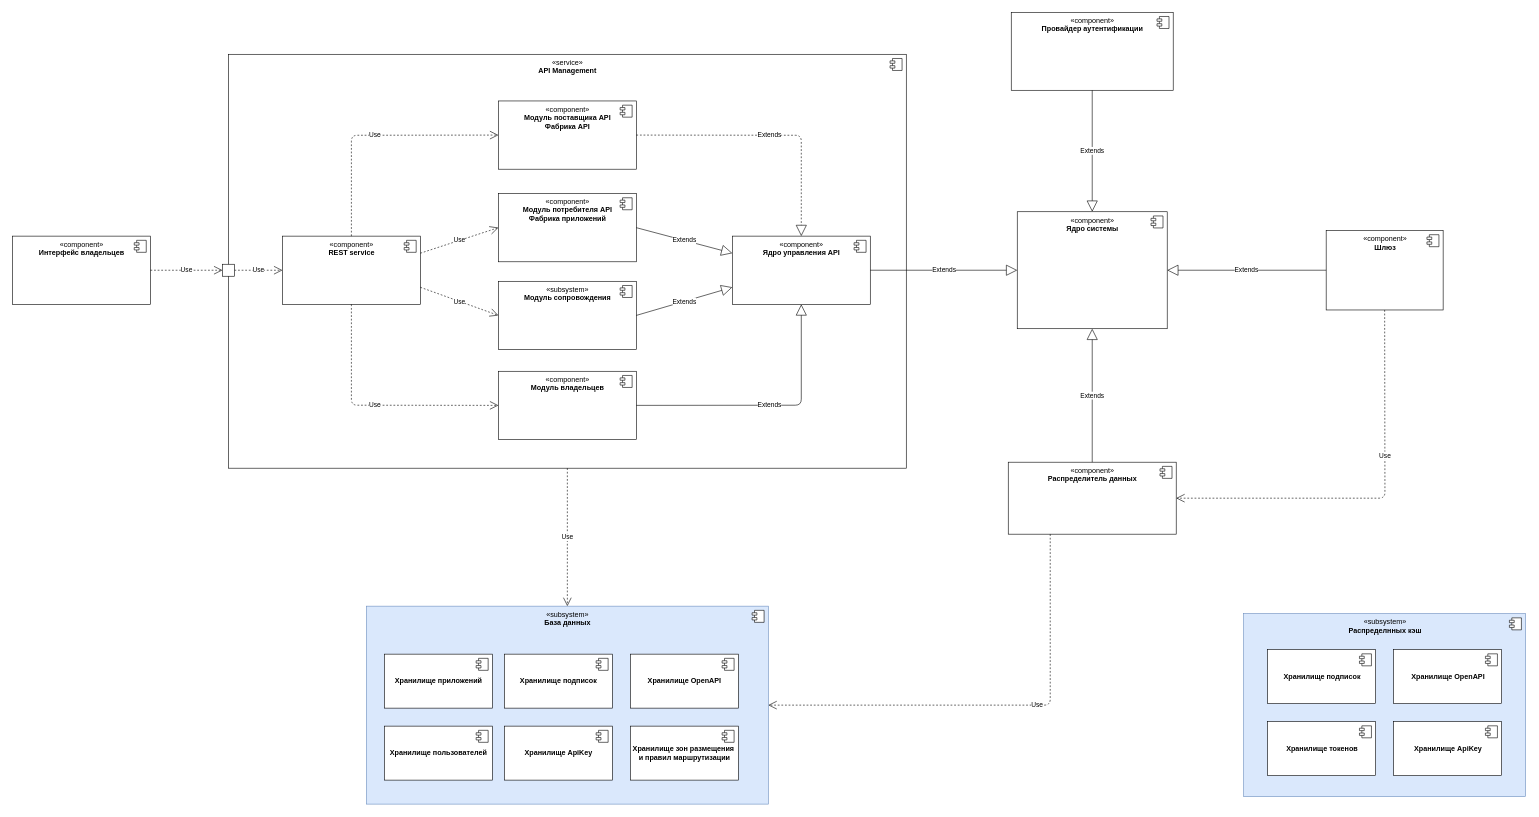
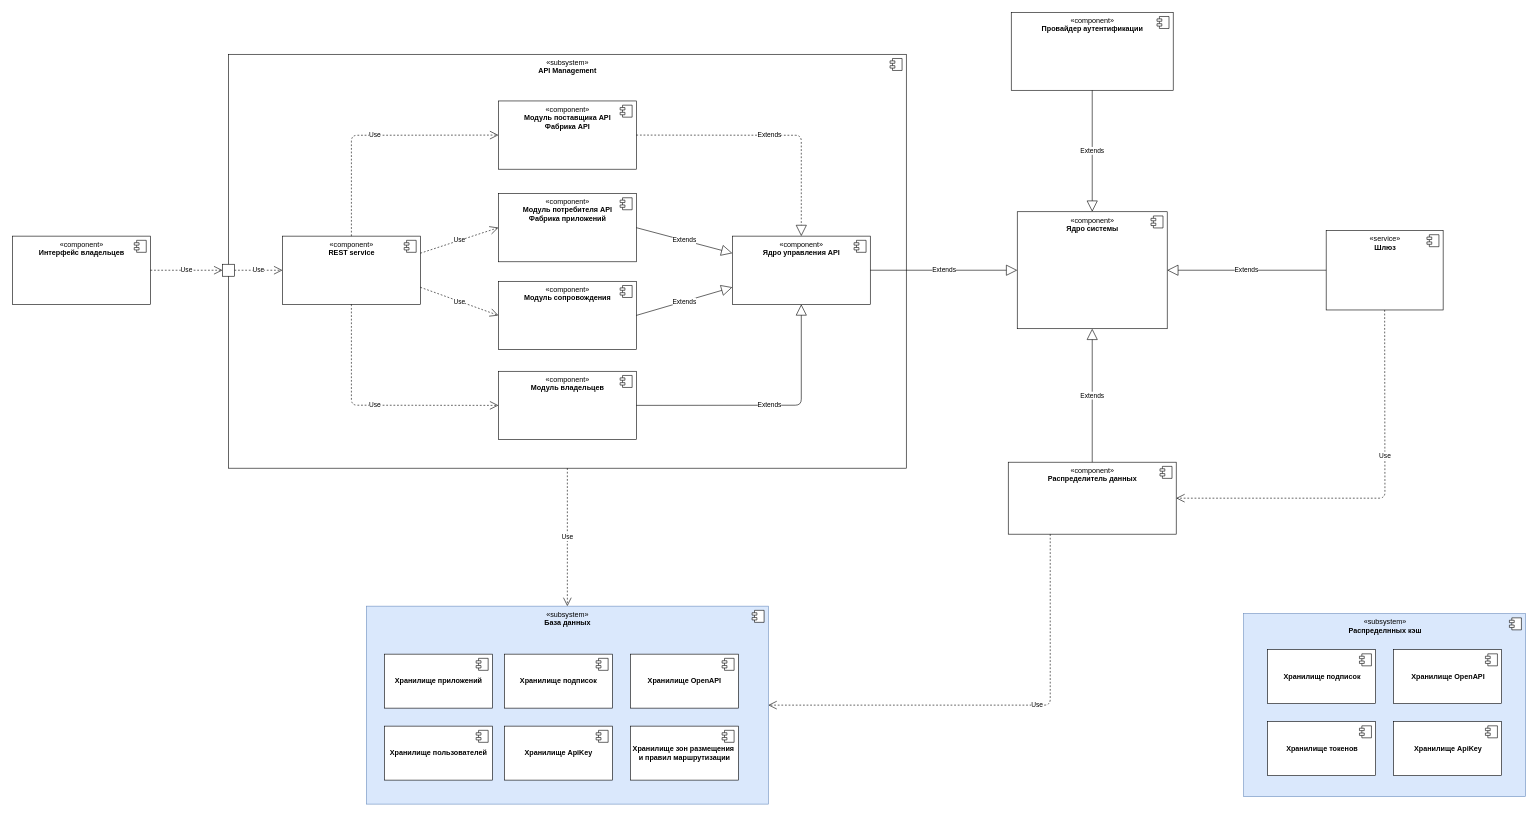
(568, 67) -> (568, 67)
(1385, 244) -> (1385, 244)
(568, 294) -> (568, 294)
